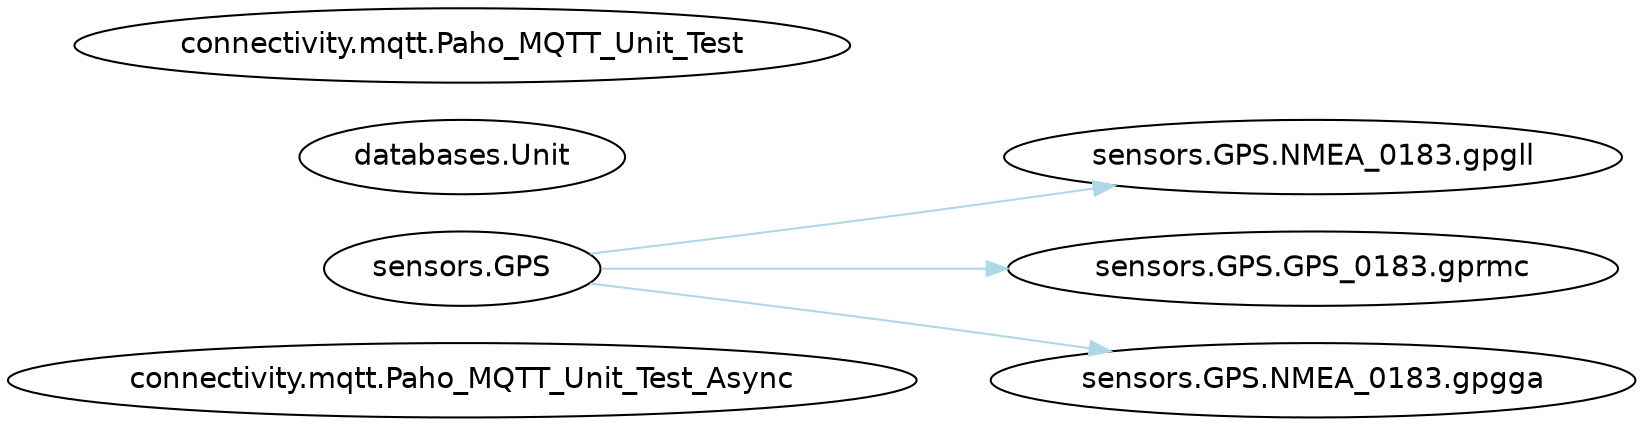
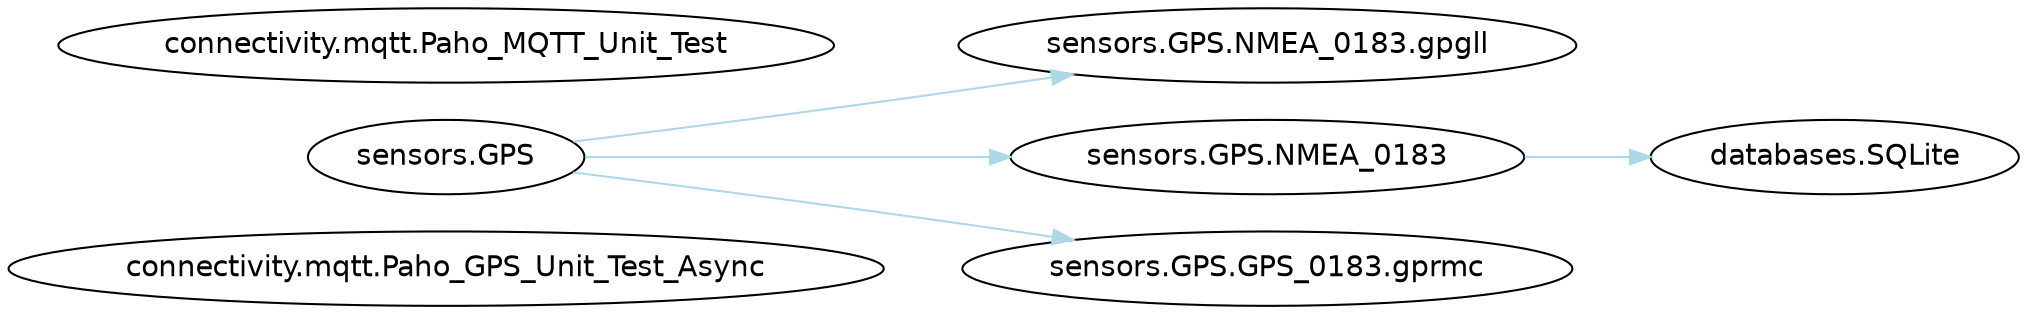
(462, 157) -> (1835, 157)
none -> (1267, 157)
(462, 380) -> (446, 269)
(1313, 380) -> none
